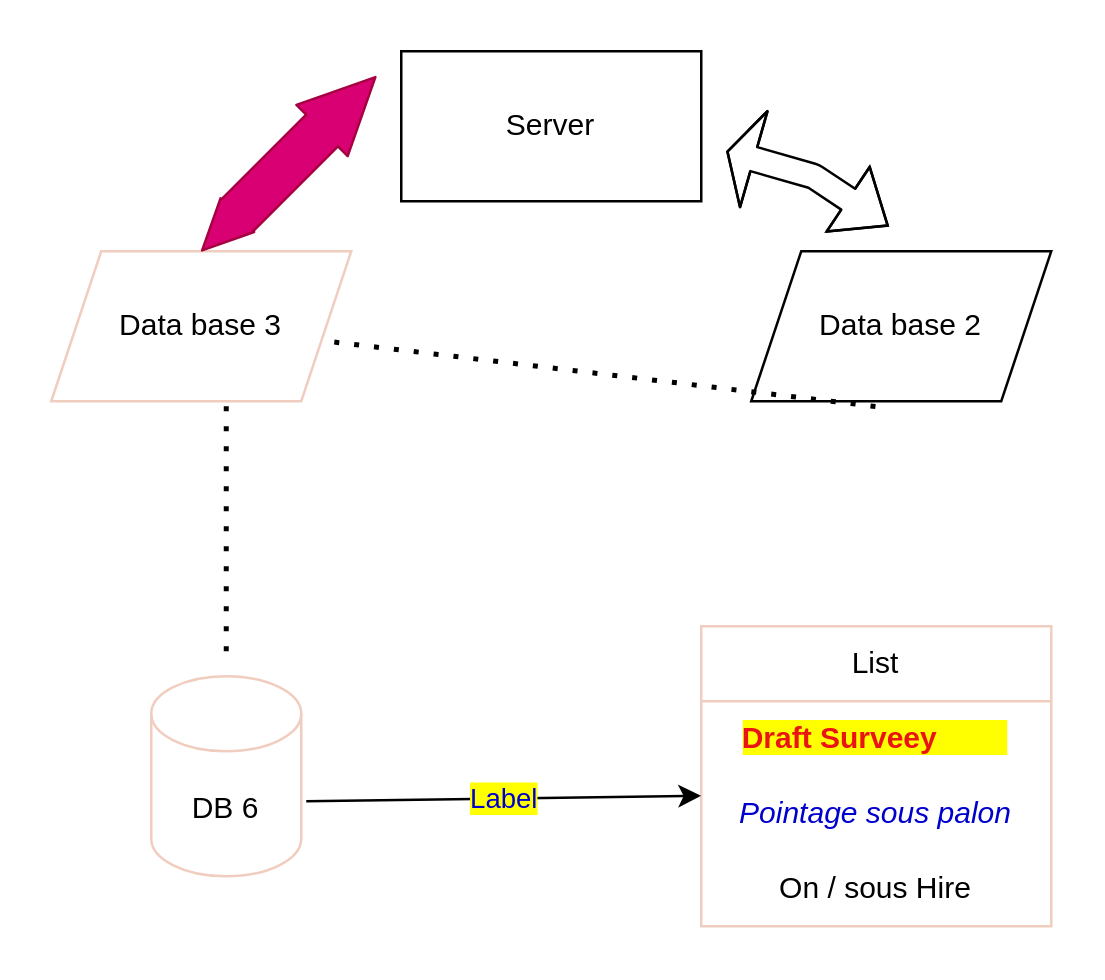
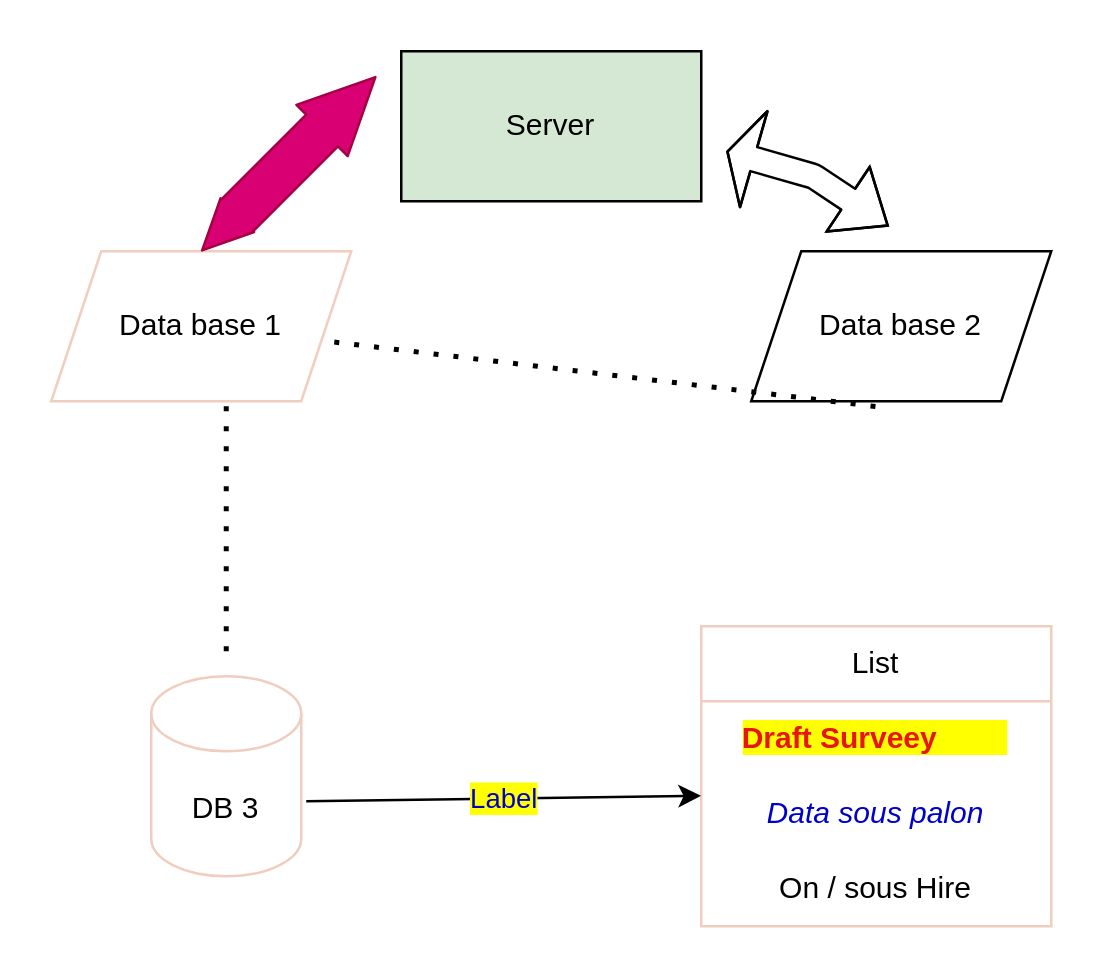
(551, 126) -> (551, 126)
(201, 326) -> (201, 326)
(226, 809) -> (226, 809)
(876, 814) -> (876, 814)
